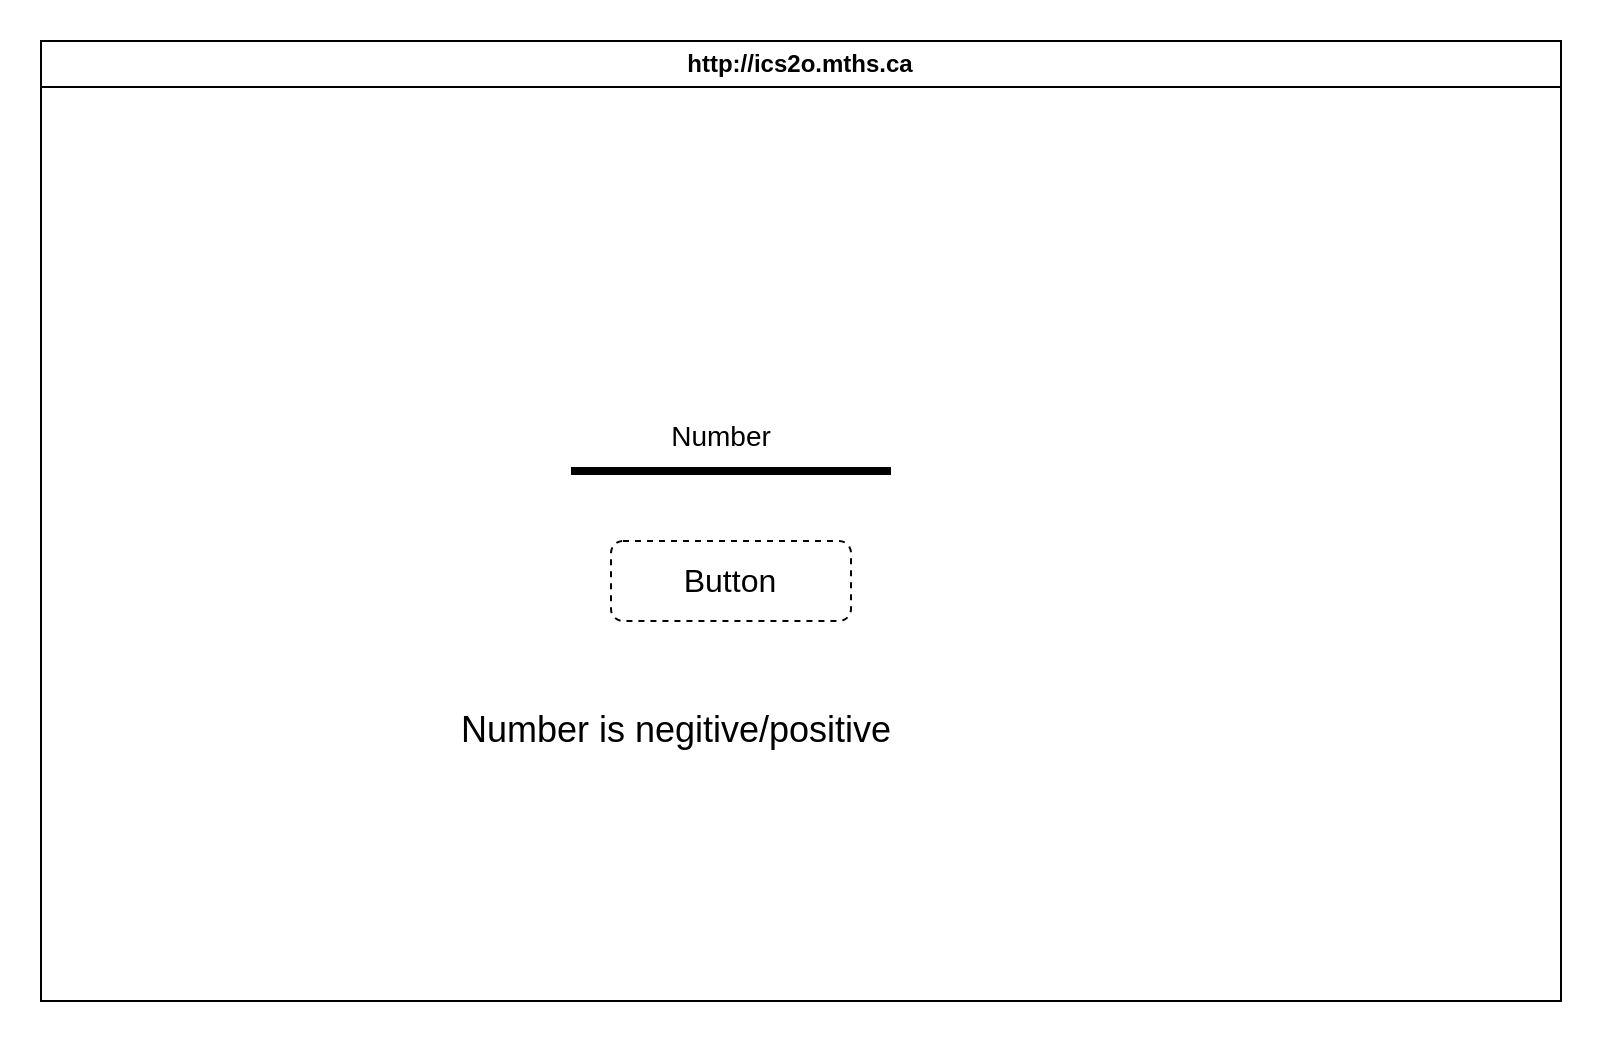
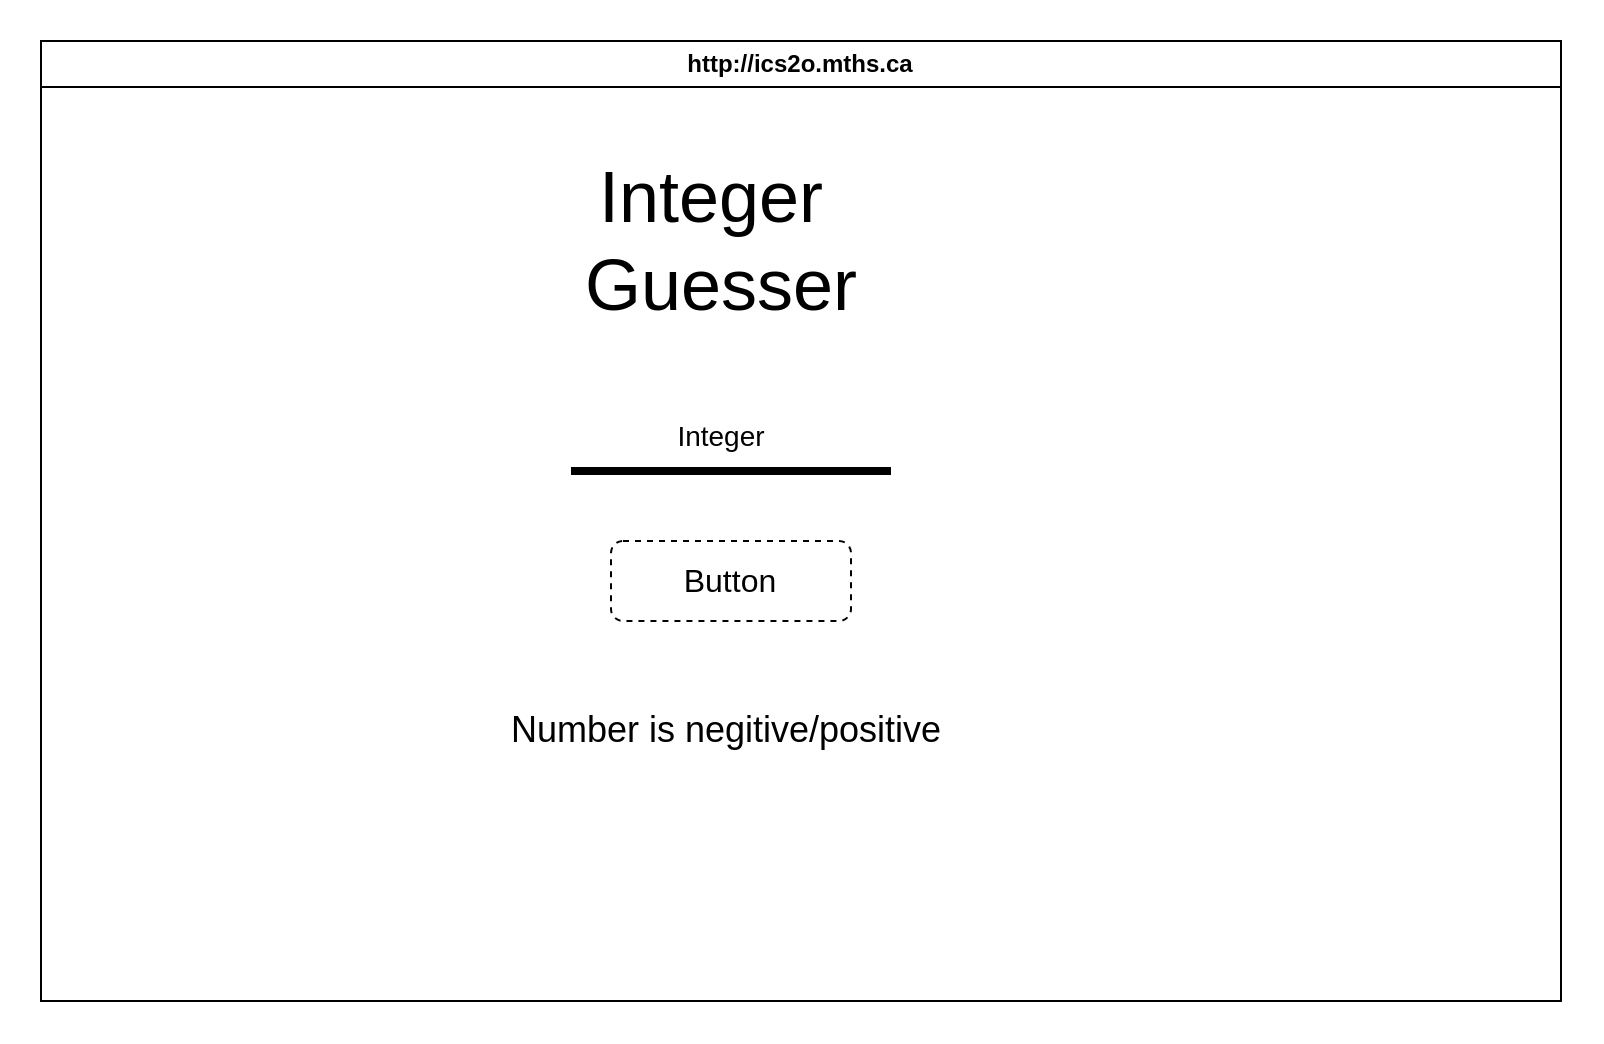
none -> (721, 241)
(722, 421) -> (722, 421)
(681, 731) -> (731, 731)
